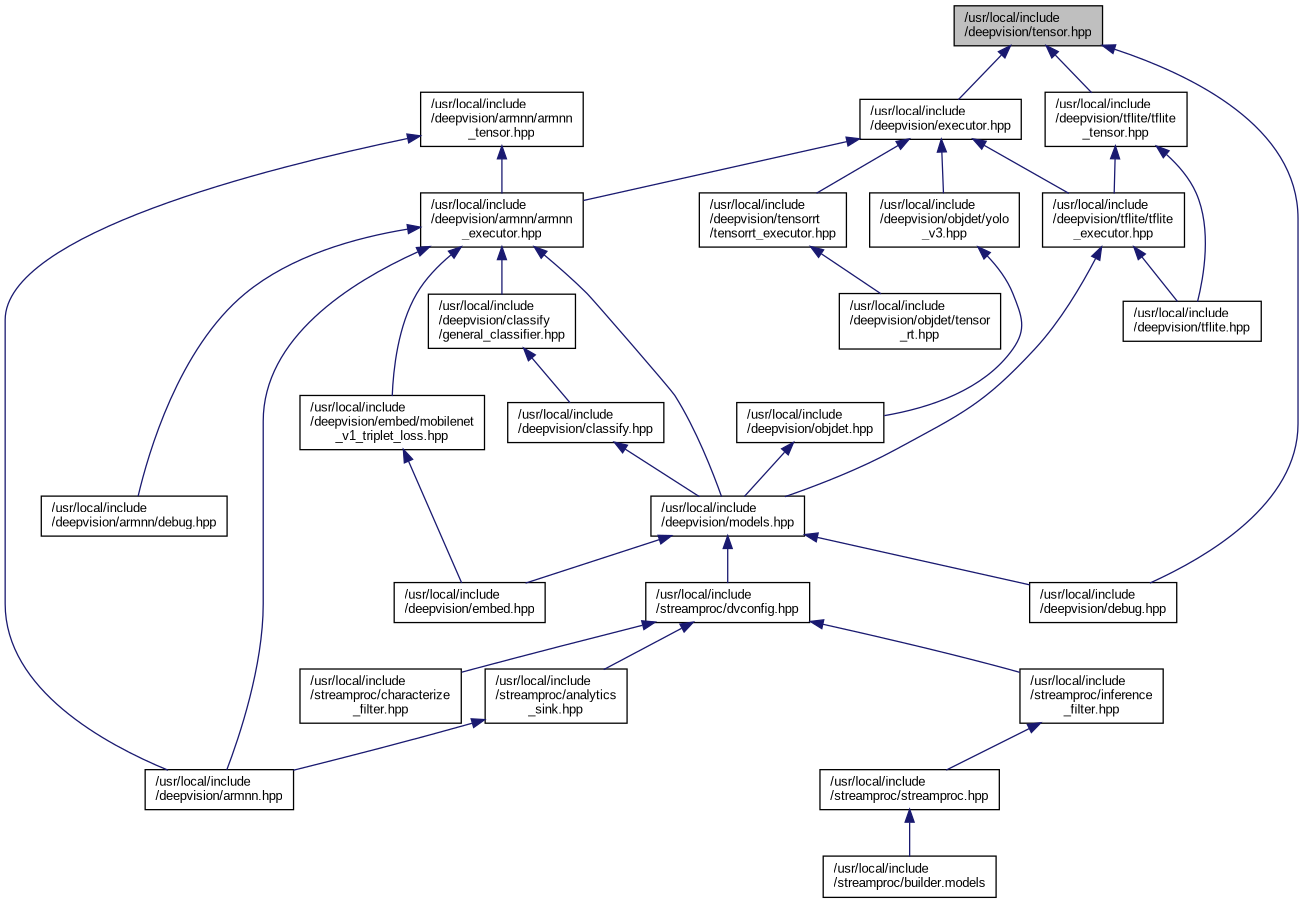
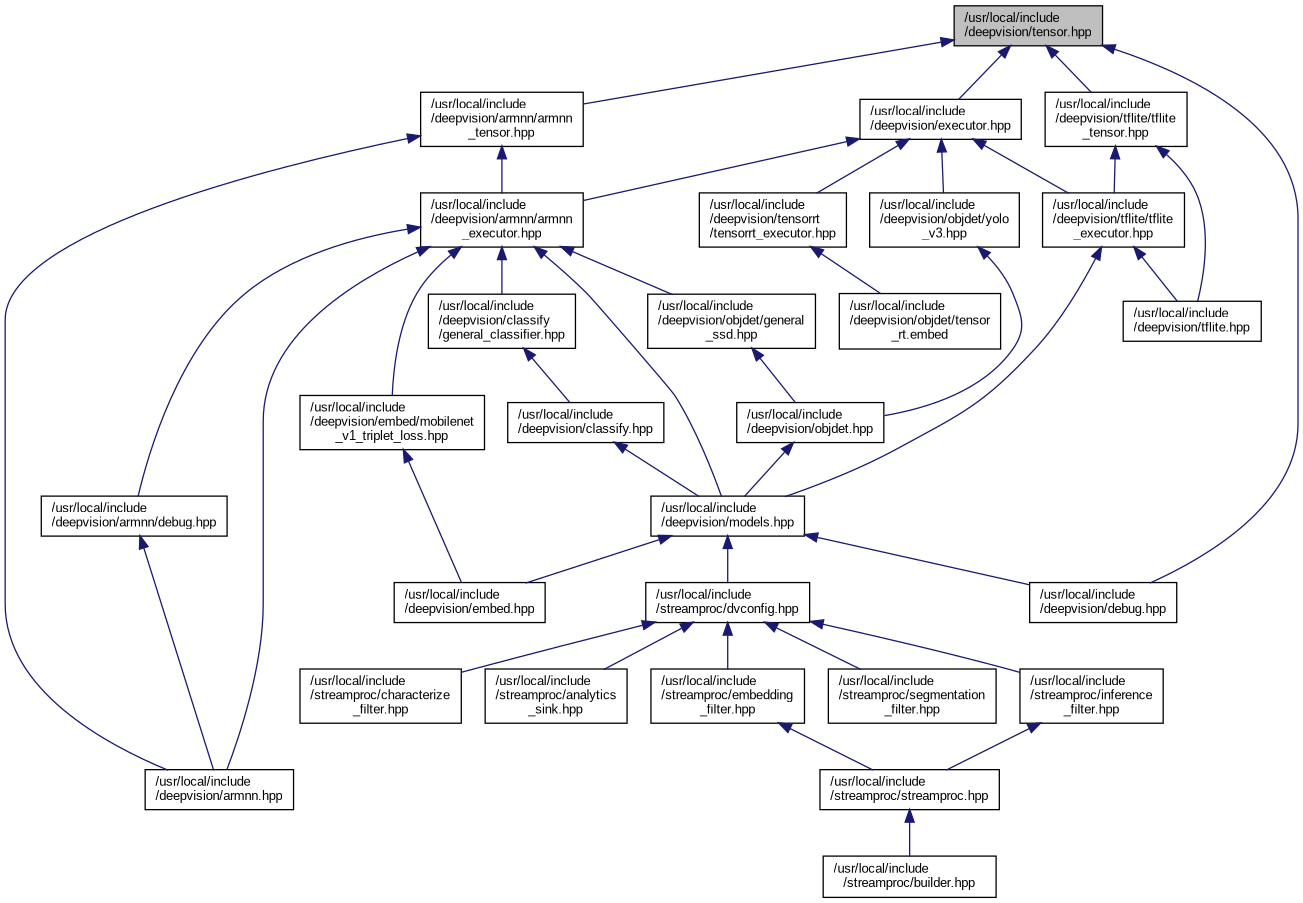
none -> (762, 73)
none -> (732, 321)
(920, 321) -> (920, 321)
none -> (728, 696)
none -> (912, 696)
(383, 747) -> (179, 659)
(910, 877) -> (910, 877)
